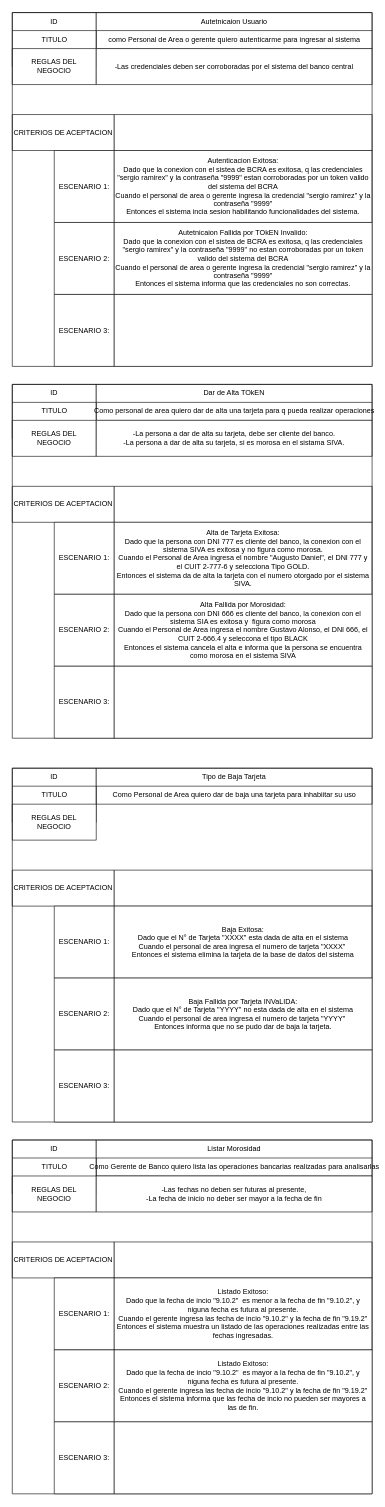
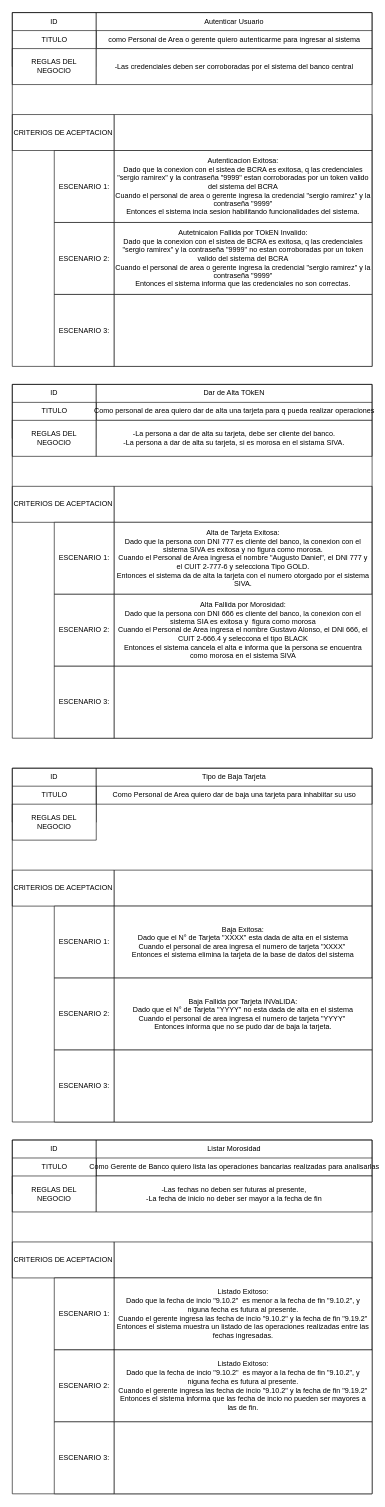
(234, 21) -> (234, 21)
